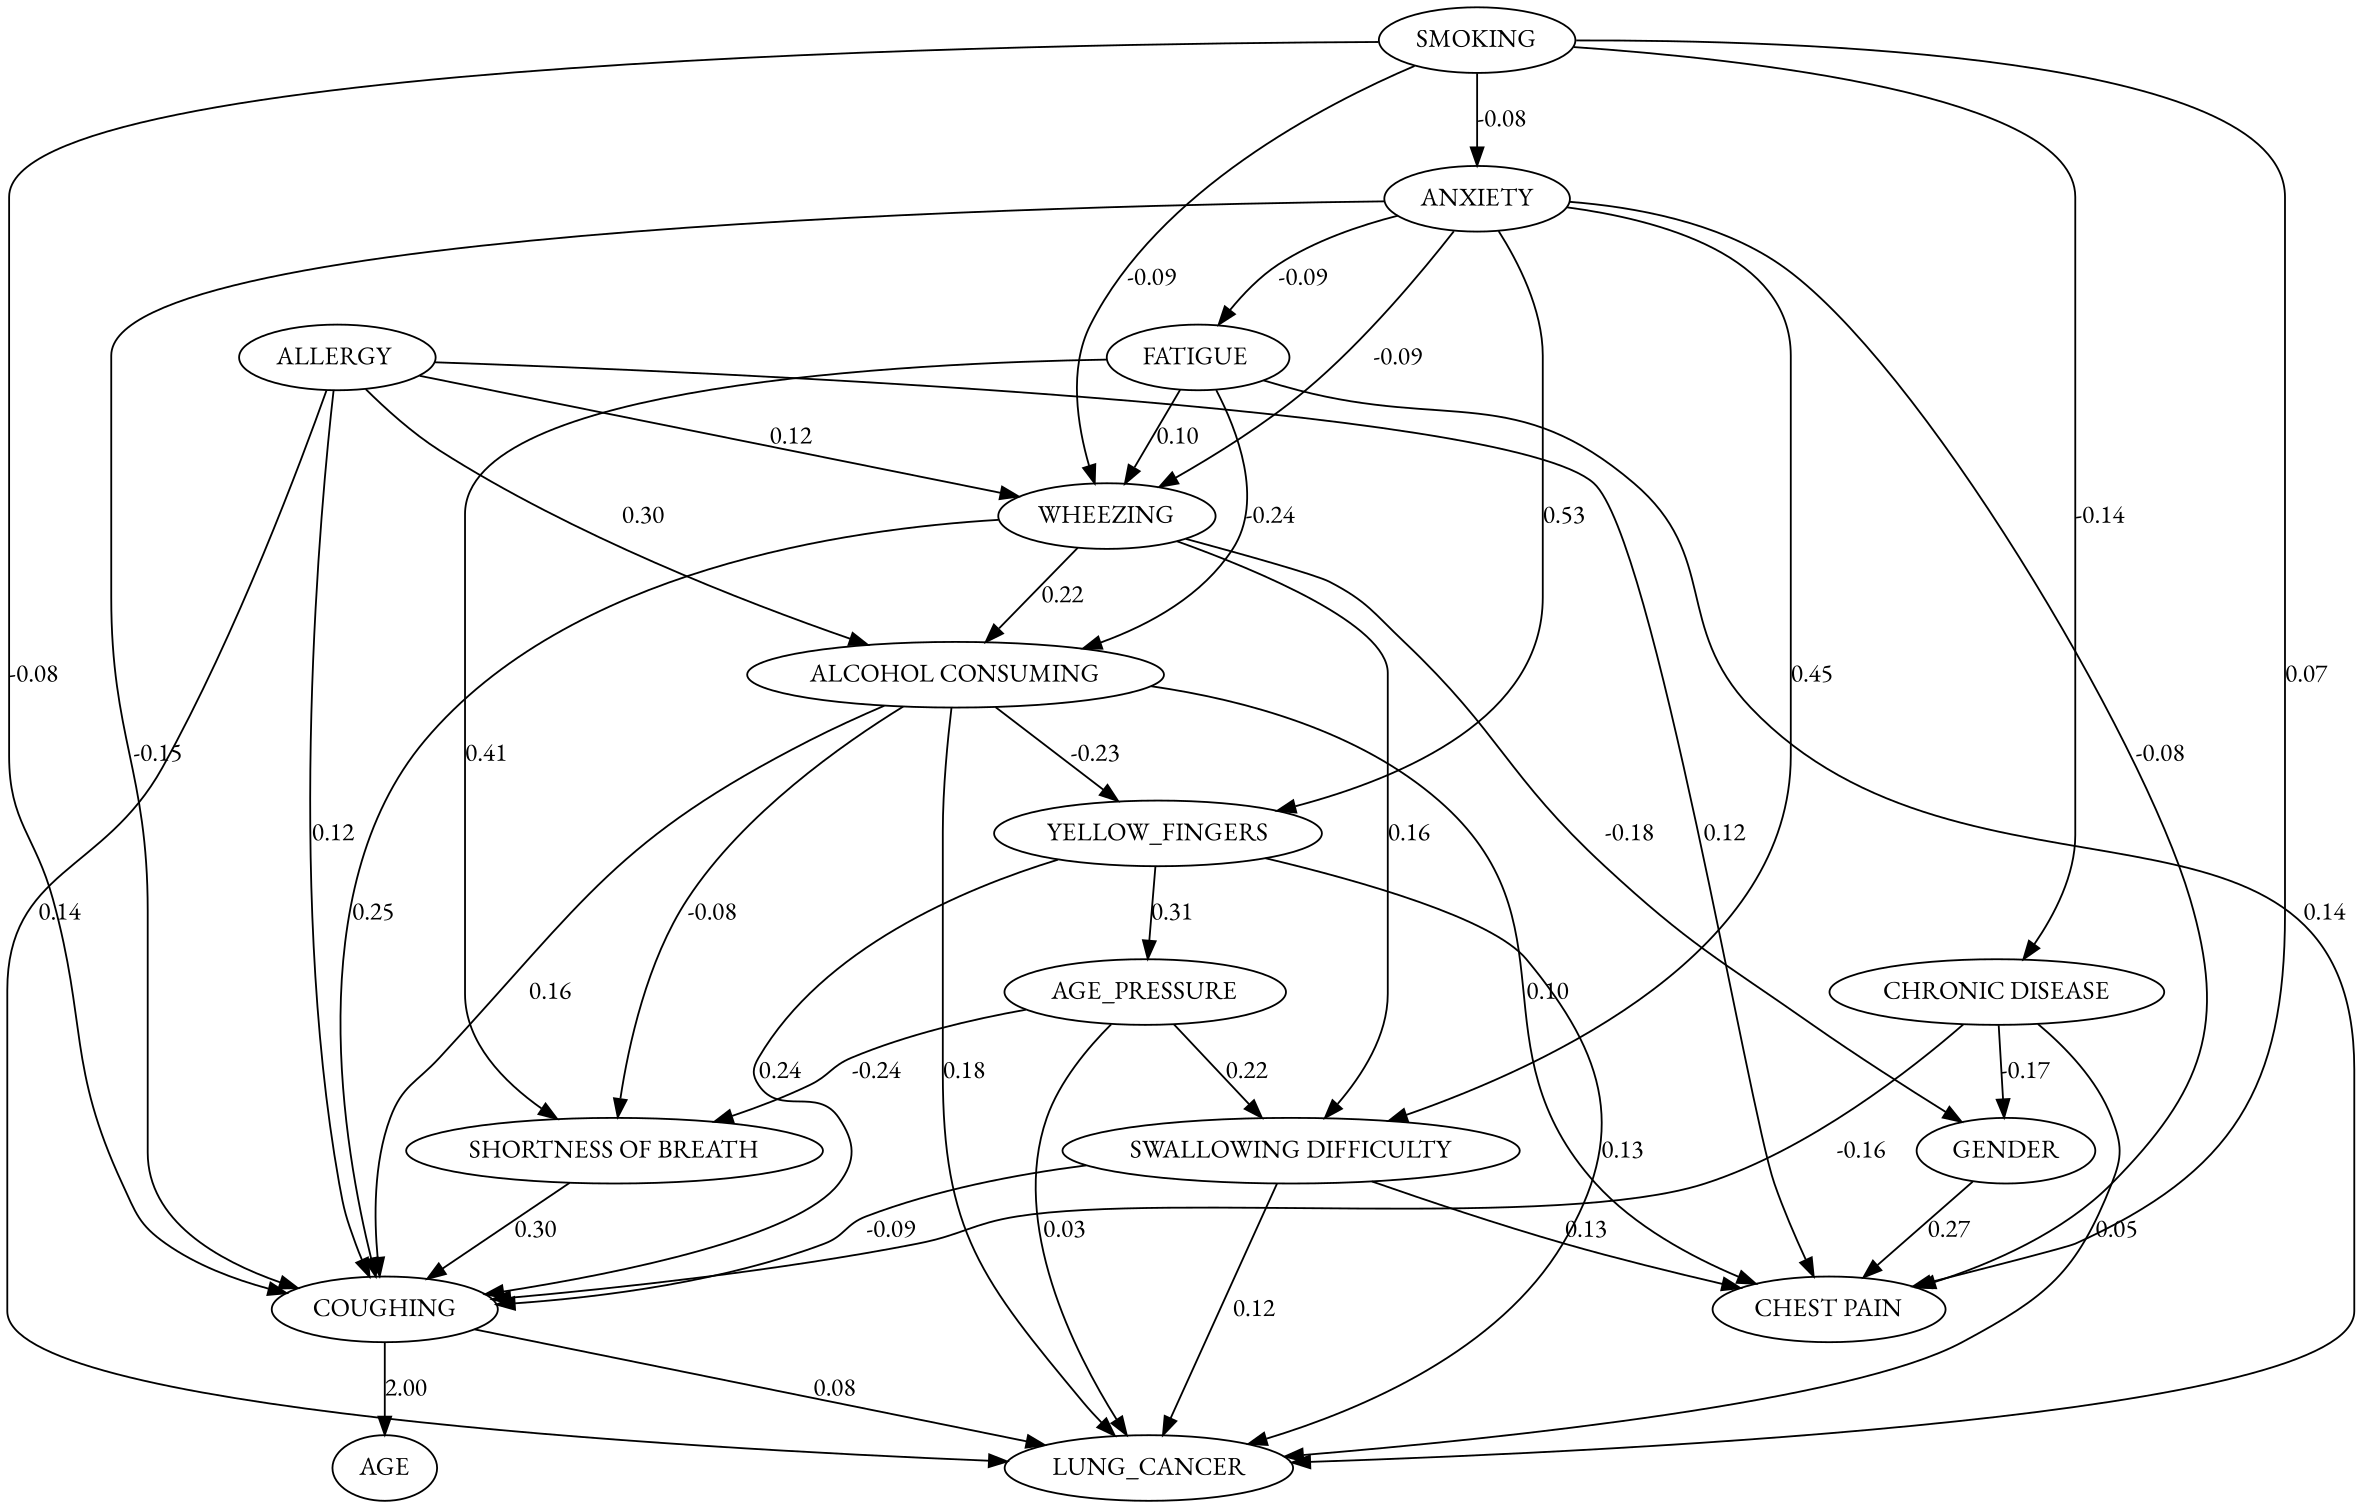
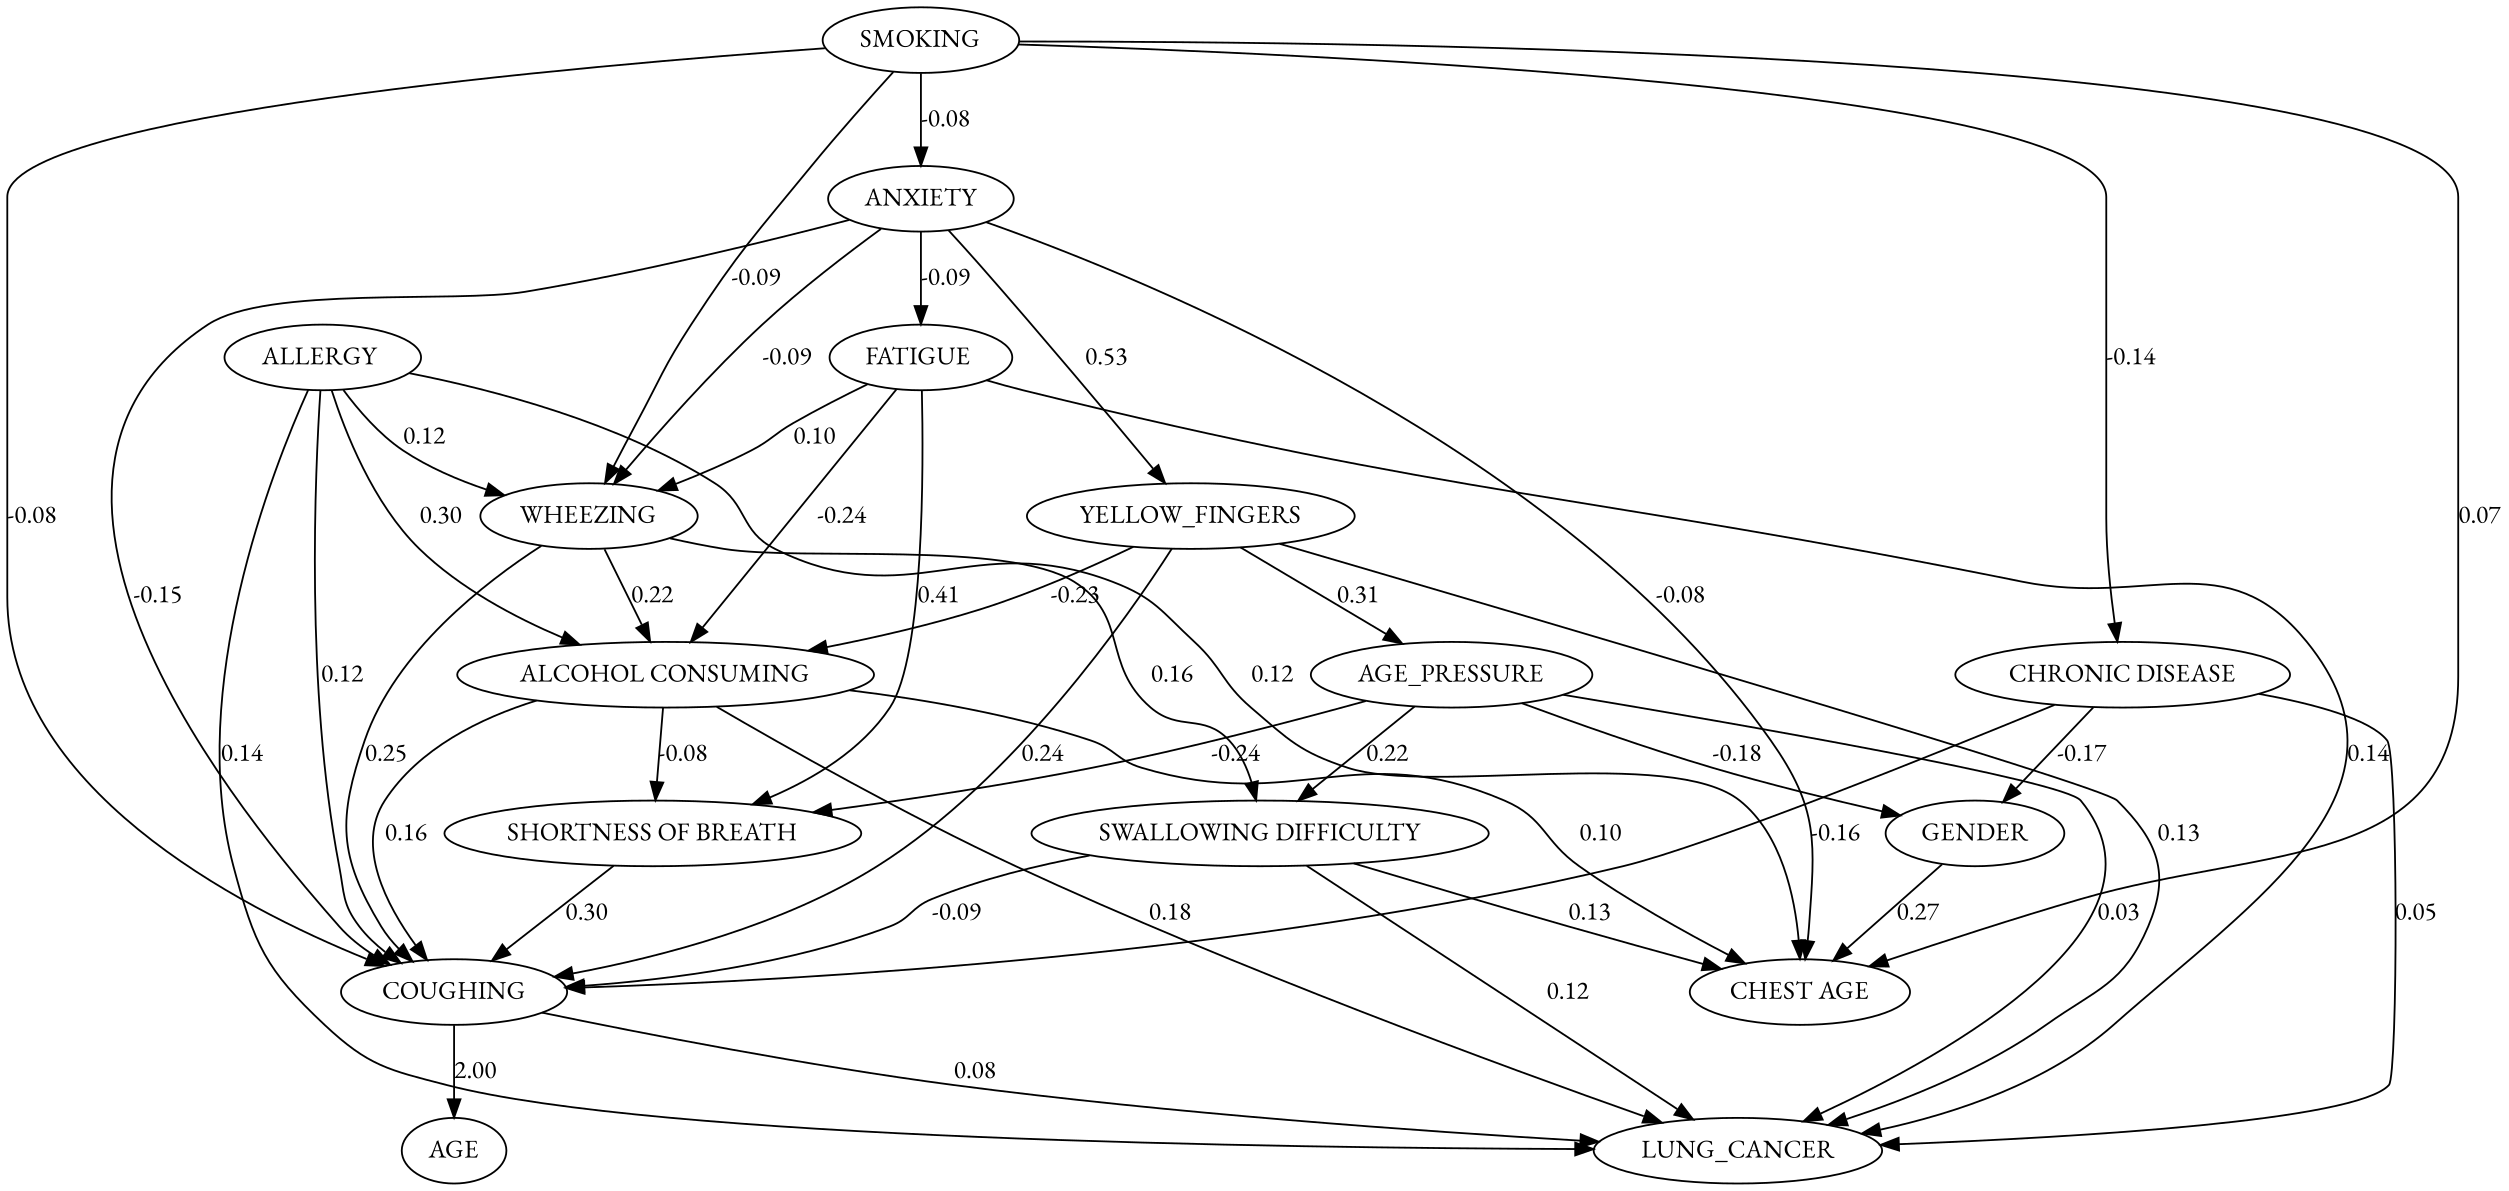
(1791, 689) -> none
(1049, 748) -> (984, 608)
(1560, 821) -> (1700, 764)
(1829, 1309) -> (1800, 992)
